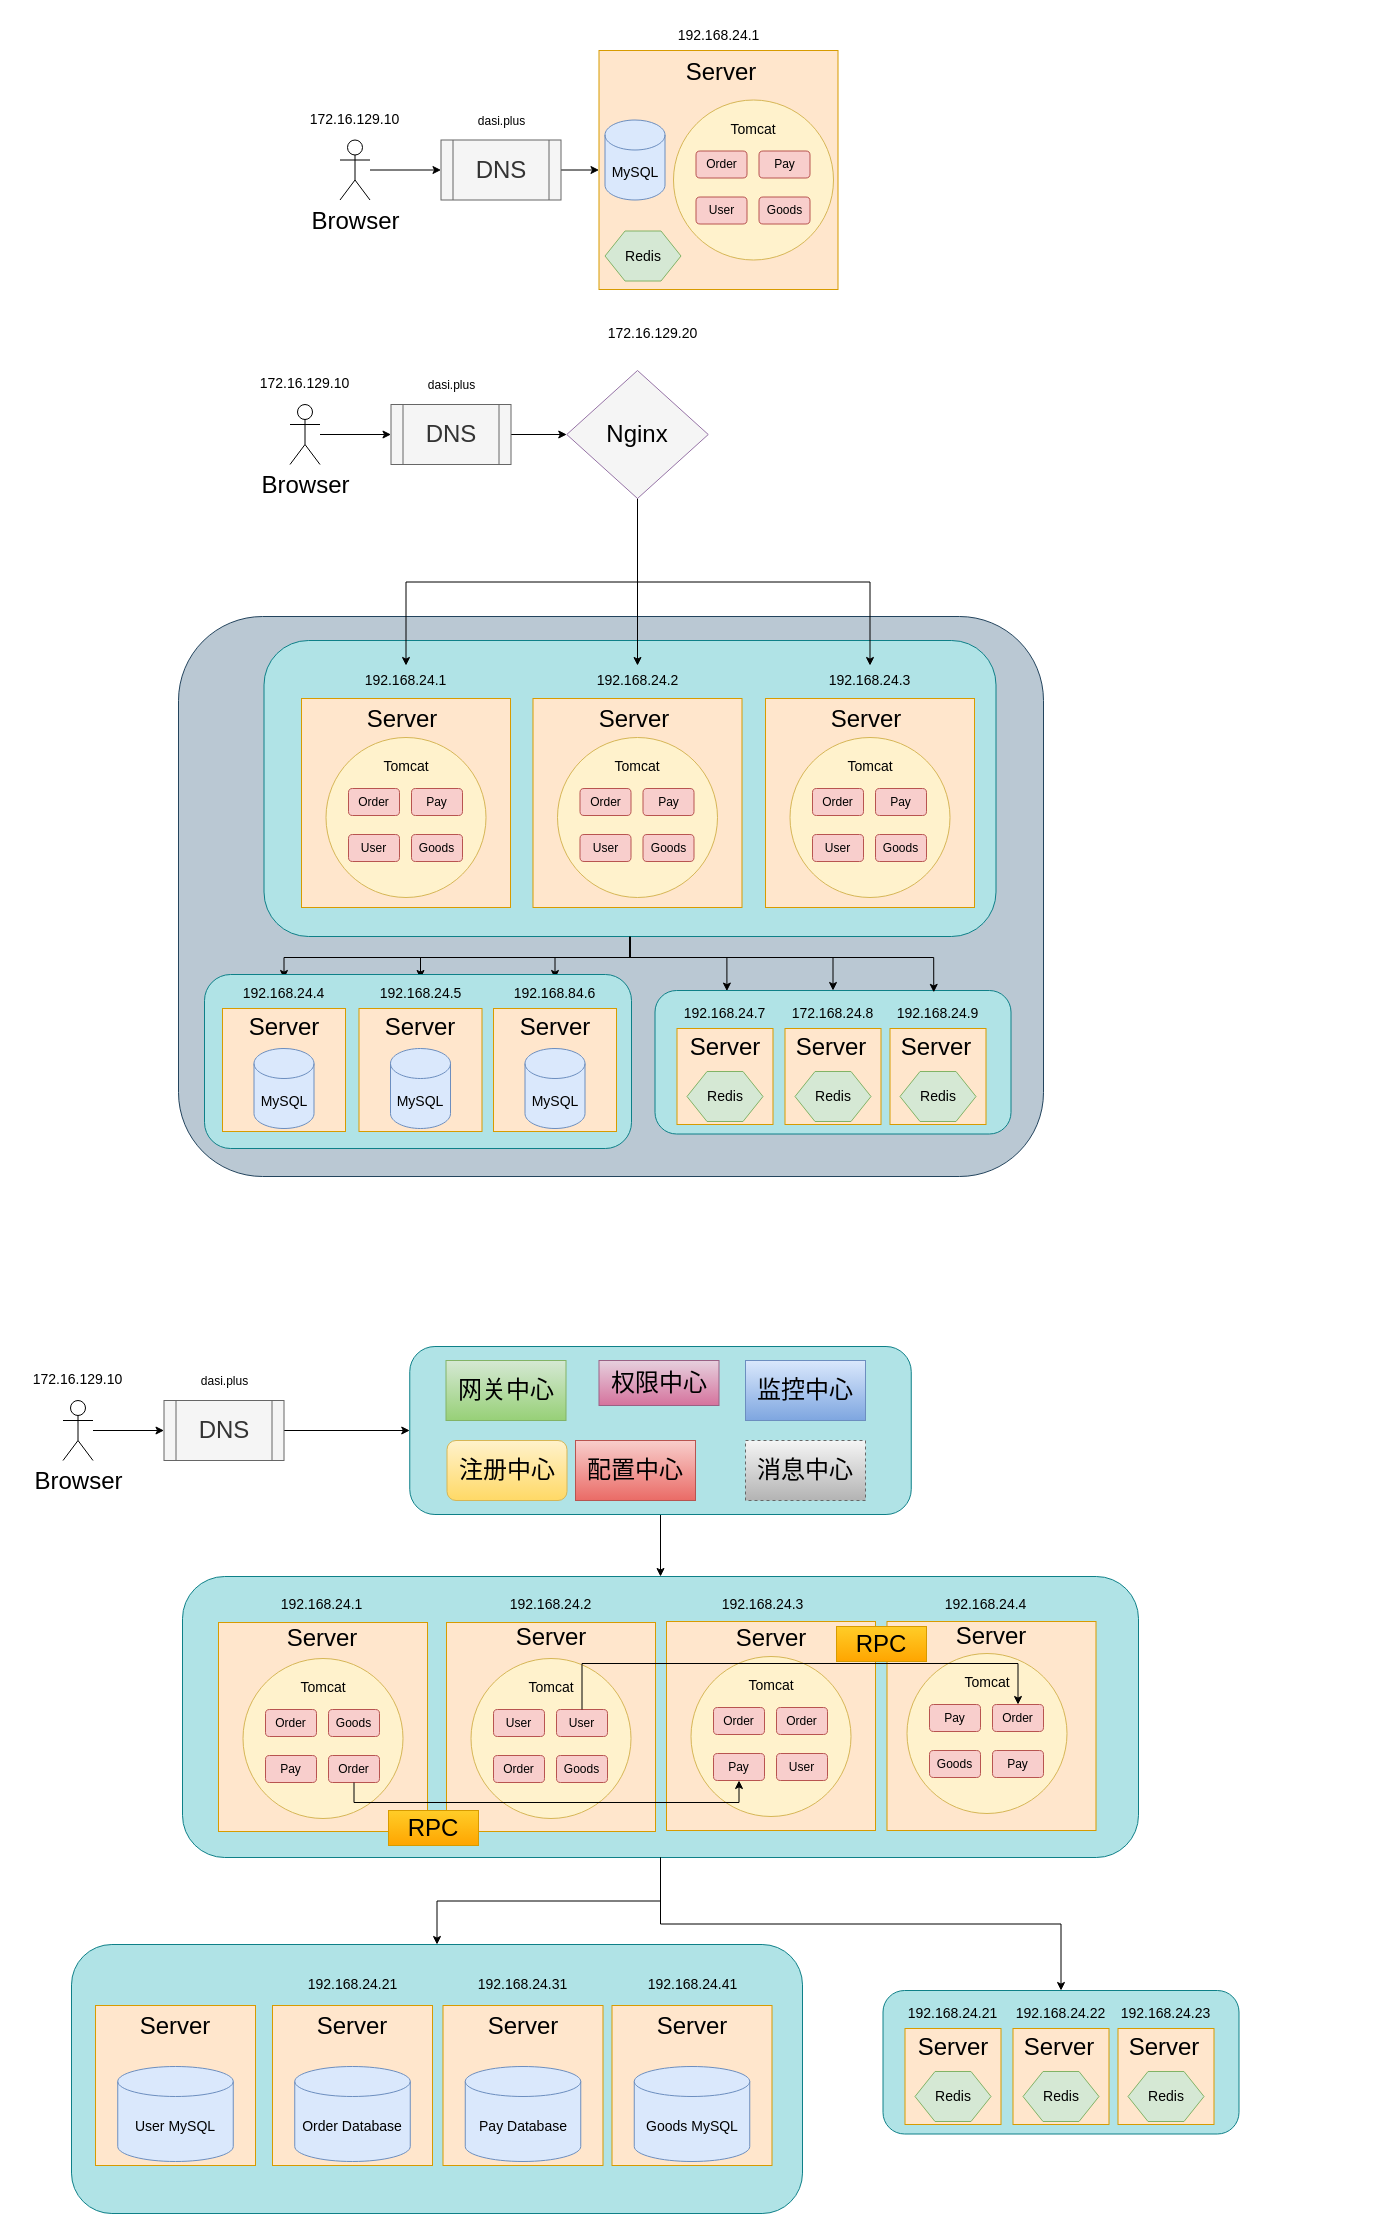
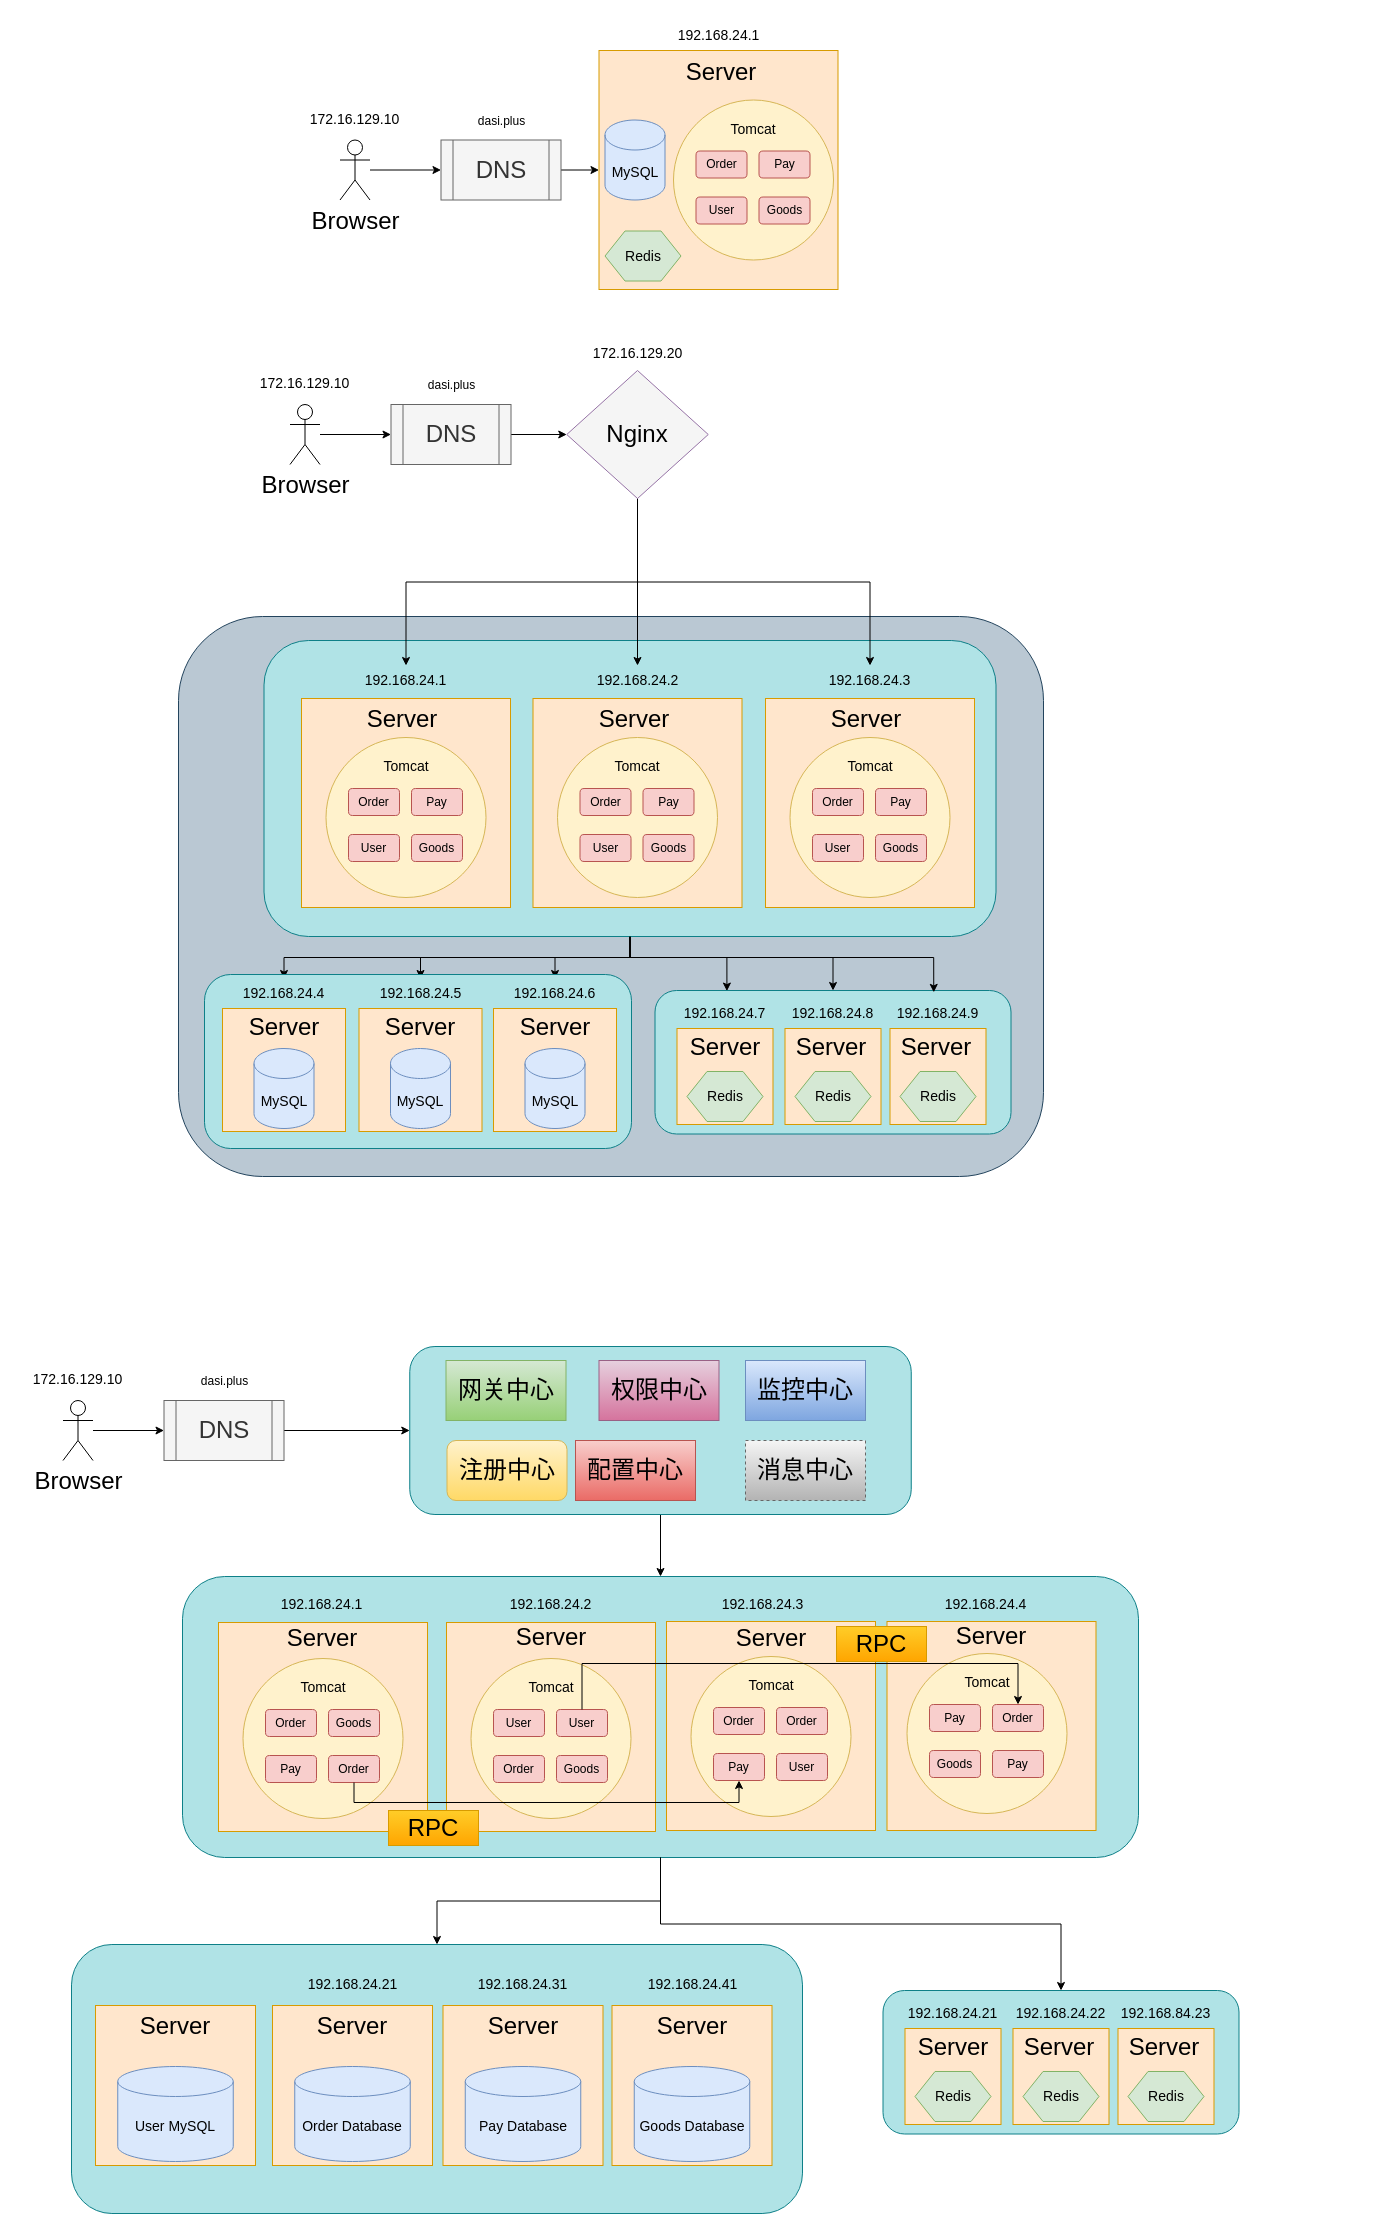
(653, 334) -> (638, 354)
(555, 994) -> (555, 994)
(833, 1014) -> (833, 1014)
(659, 1383) -> (659, 1391)
(1166, 2014) -> (1166, 2014)
(693, 2127) -> (693, 2127)
